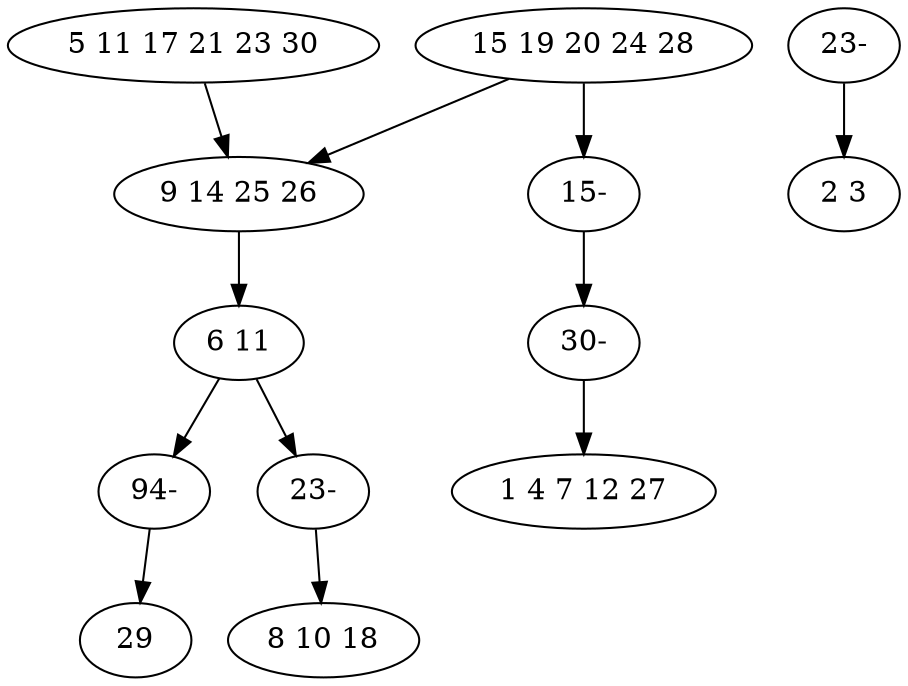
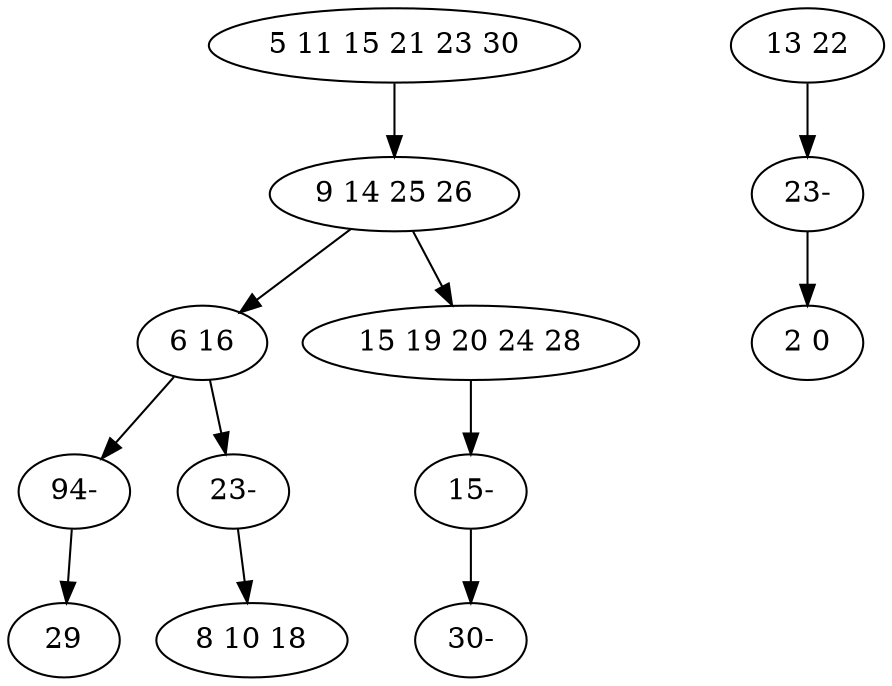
(194, 45) -> (394, 45)
none -> (808, 45)
(418, 117) -> (428, 259)
(844, 194) -> (808, 343)
(239, 343) -> (202, 343)
(584, 492) -> none
